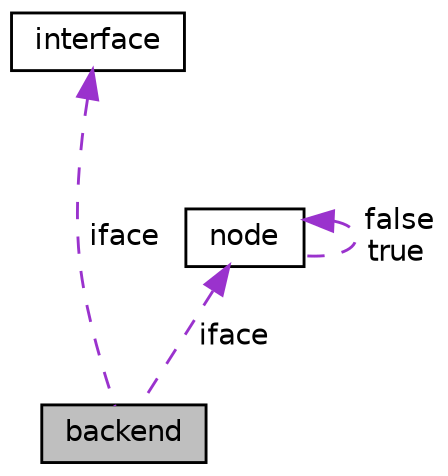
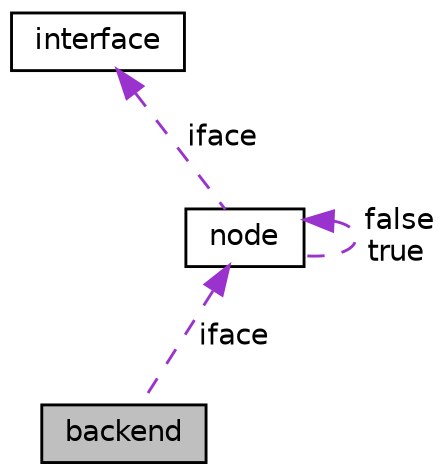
(79, 254) -> (180, 151)
